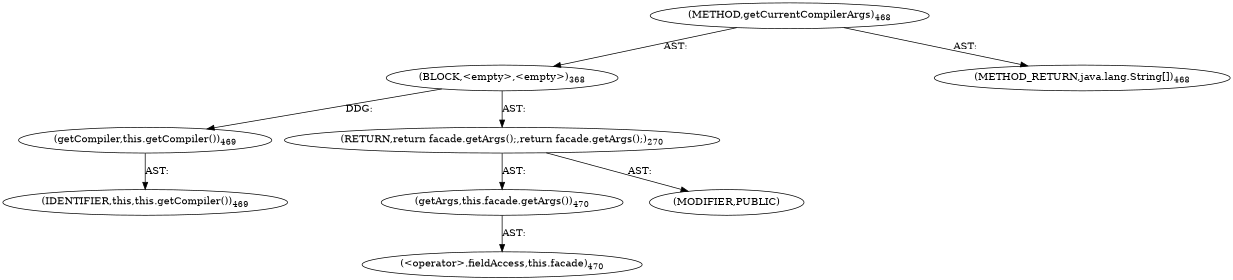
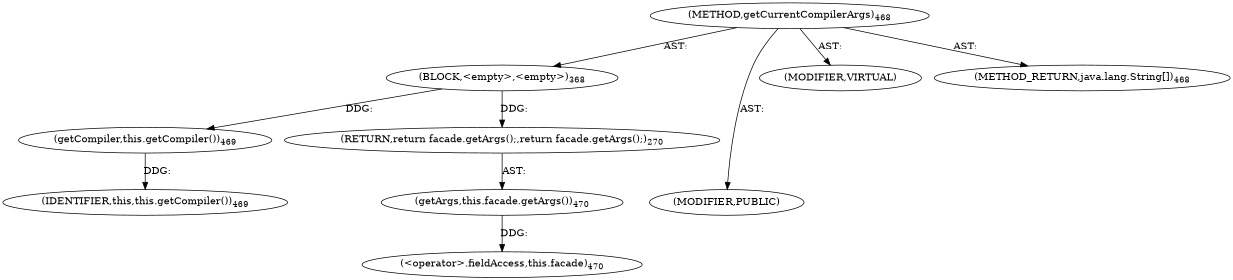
none -> (840, 78)
(516, 109) -> (516, 109)
(159, 171) -> (159, 171)
(614, 171) -> (741, 101)
(516, 234) -> (516, 234)
